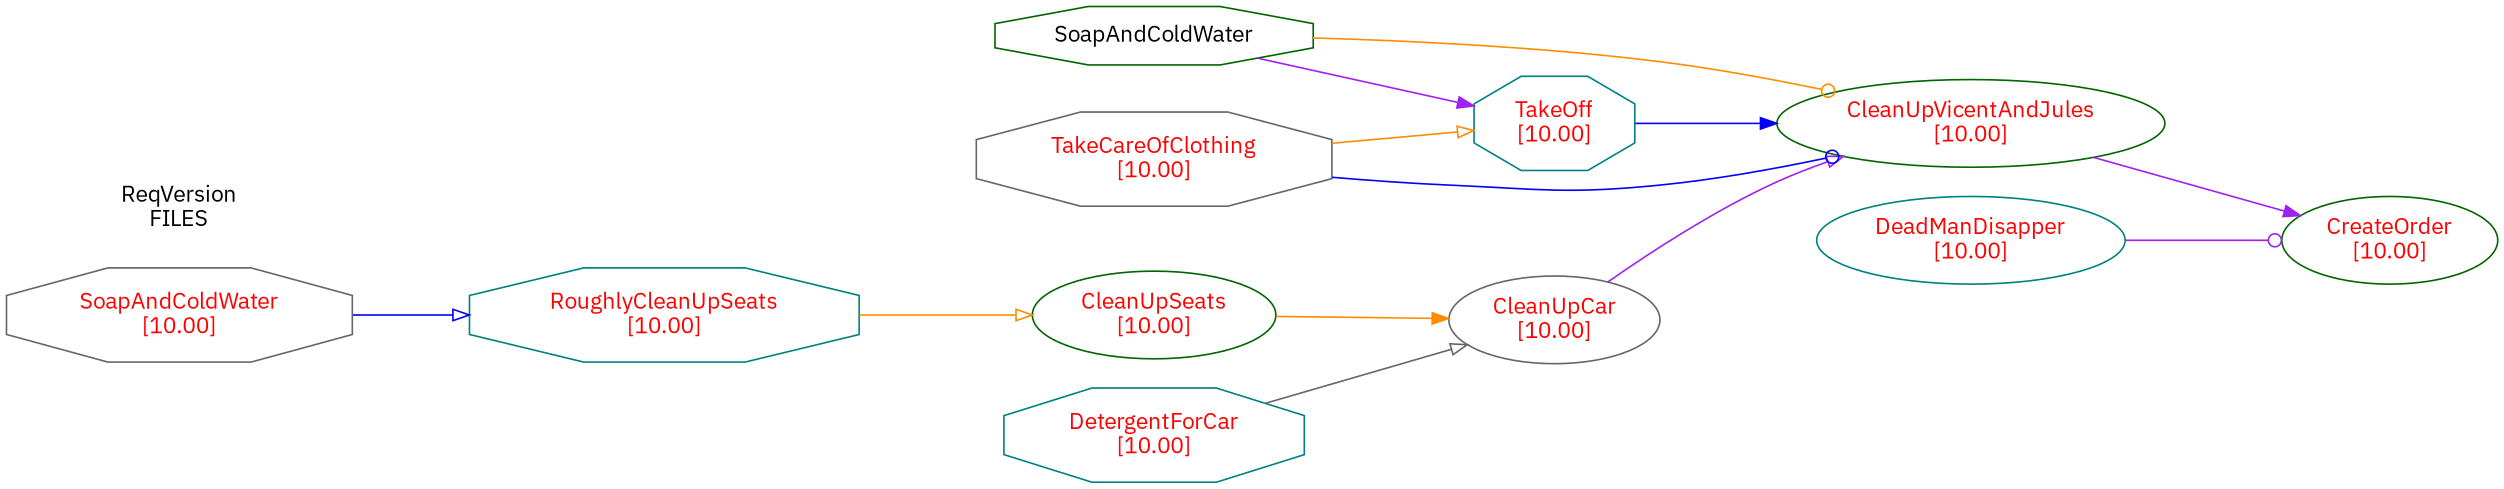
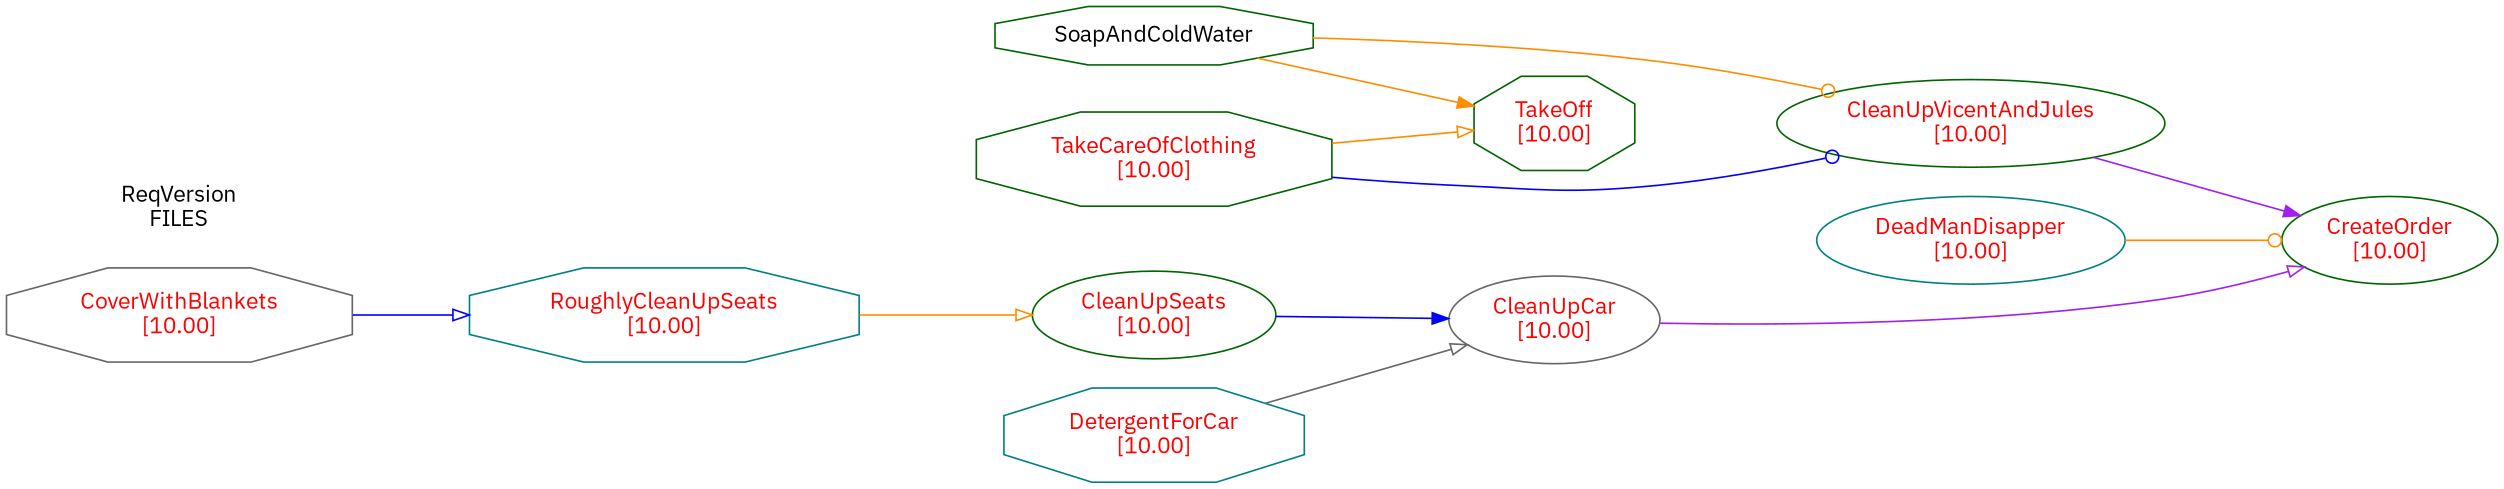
(1357, 80) -> (1357, 80)
(1554, 123) -> (1554, 123)
(1698, 123) -> none
(1154, 159) -> (1154, 159)
(1714, 215) -> (1976, 317)
(2197, 240) -> (2197, 240)
(179, 315) -> (179, 315)
(1354, 317) -> (1354, 317)
